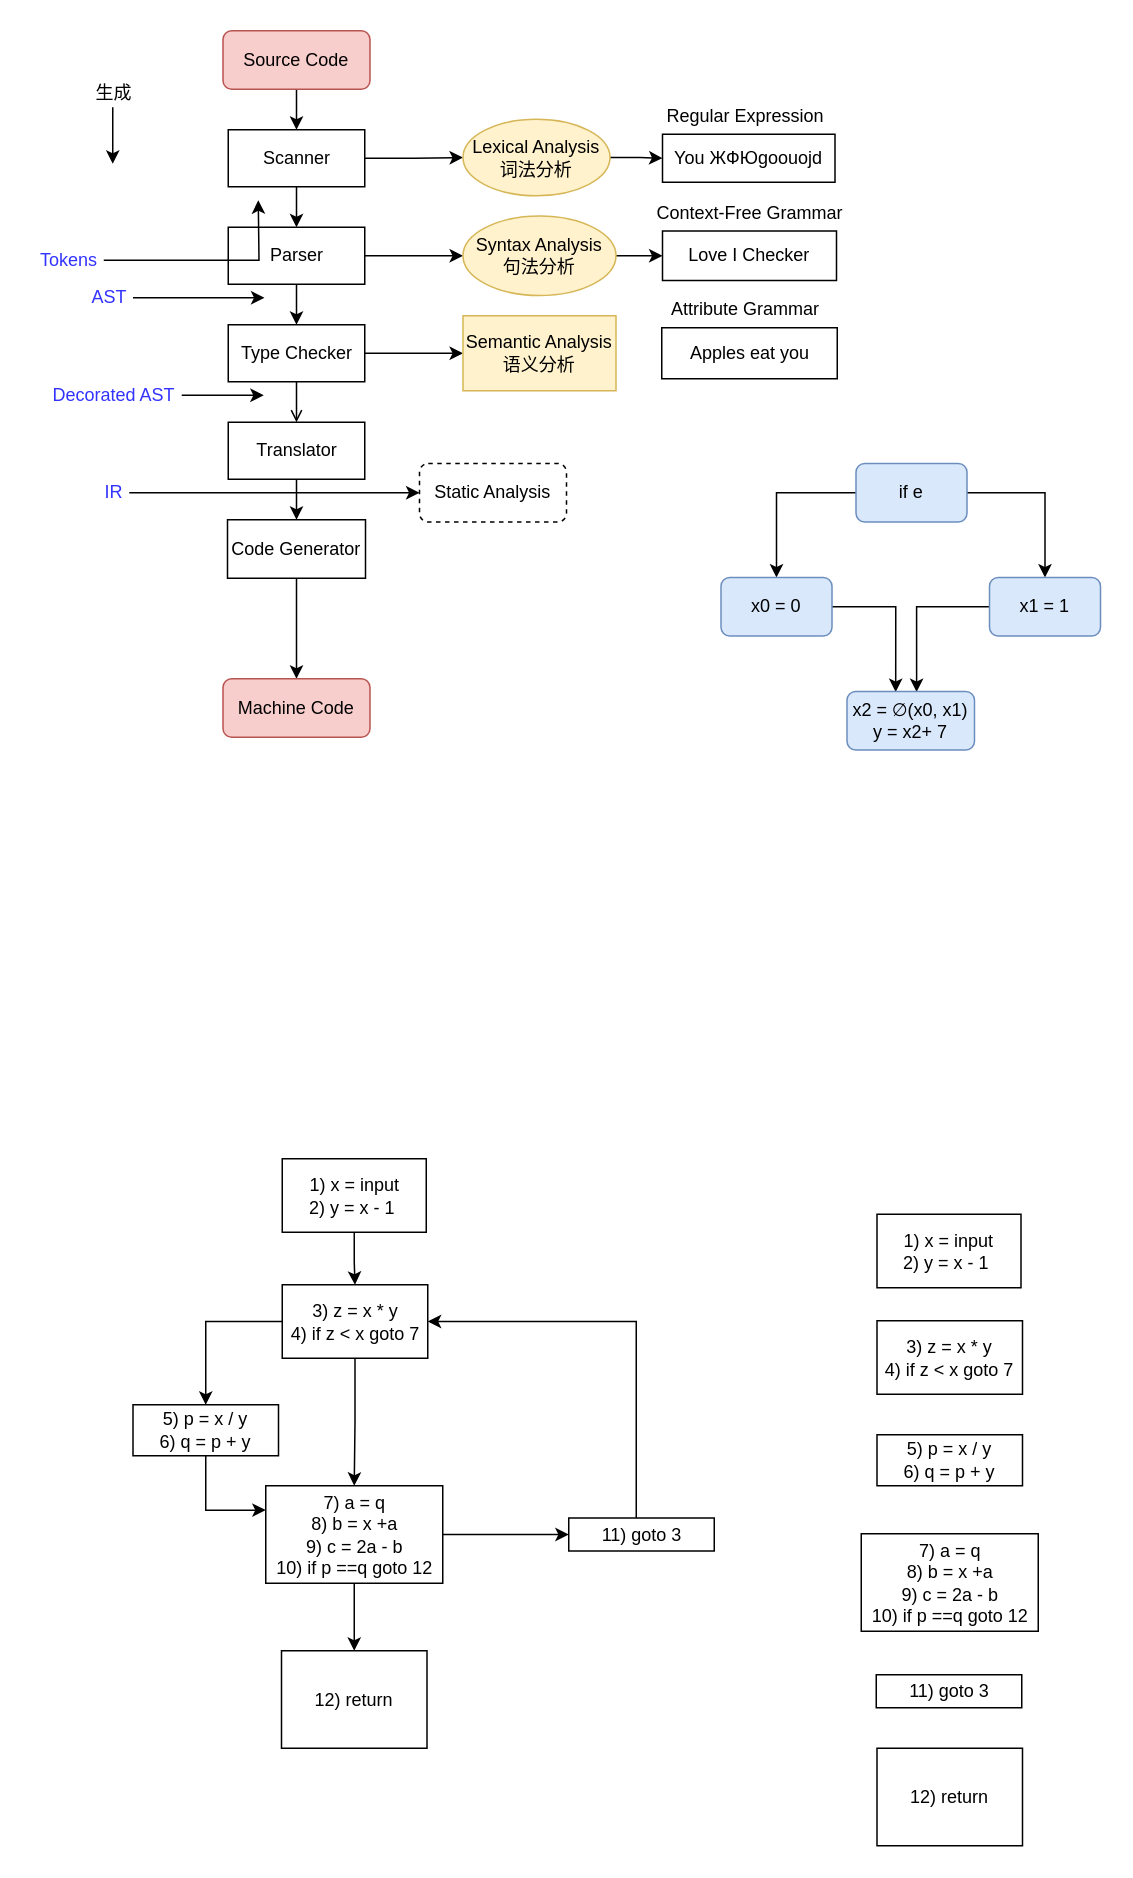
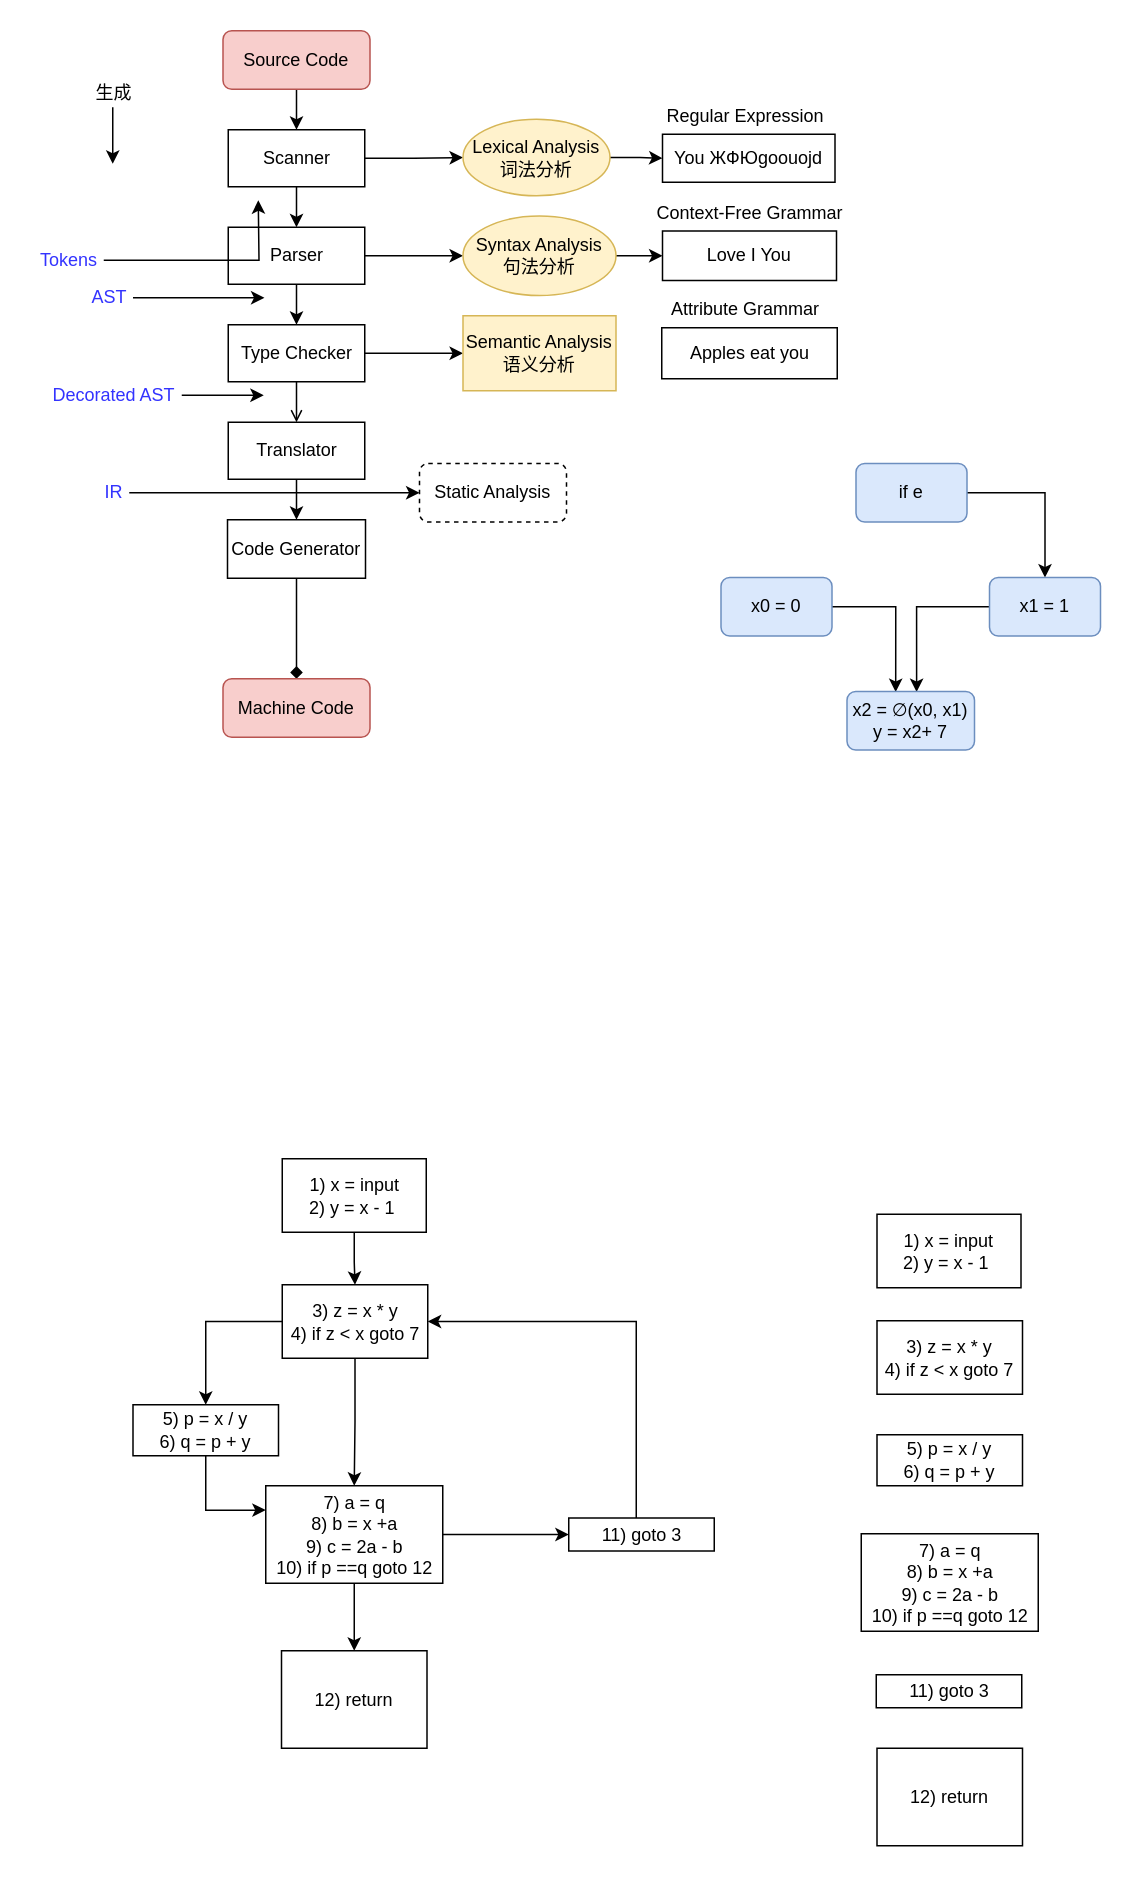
(749, 256) -> (749, 256)
(778, 493) -> none
(296, 667) -> (296, 666)
